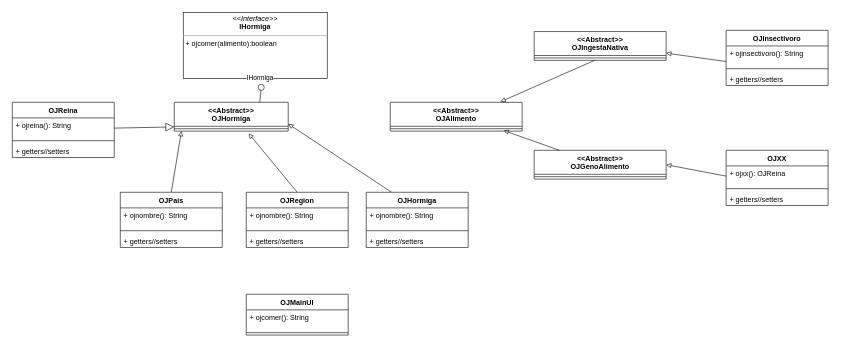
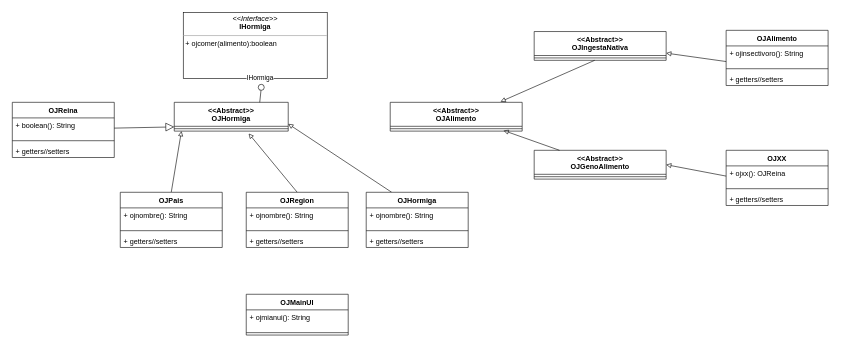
(777, 38) -> (777, 38)
(49, 126) -> (49, 126)
(284, 318) -> (284, 318)
